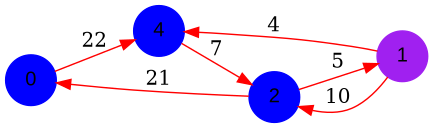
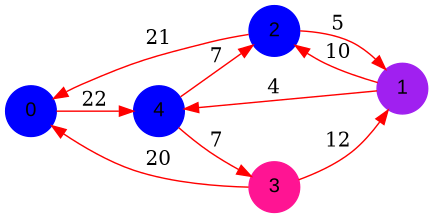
none -> (274, 187)
